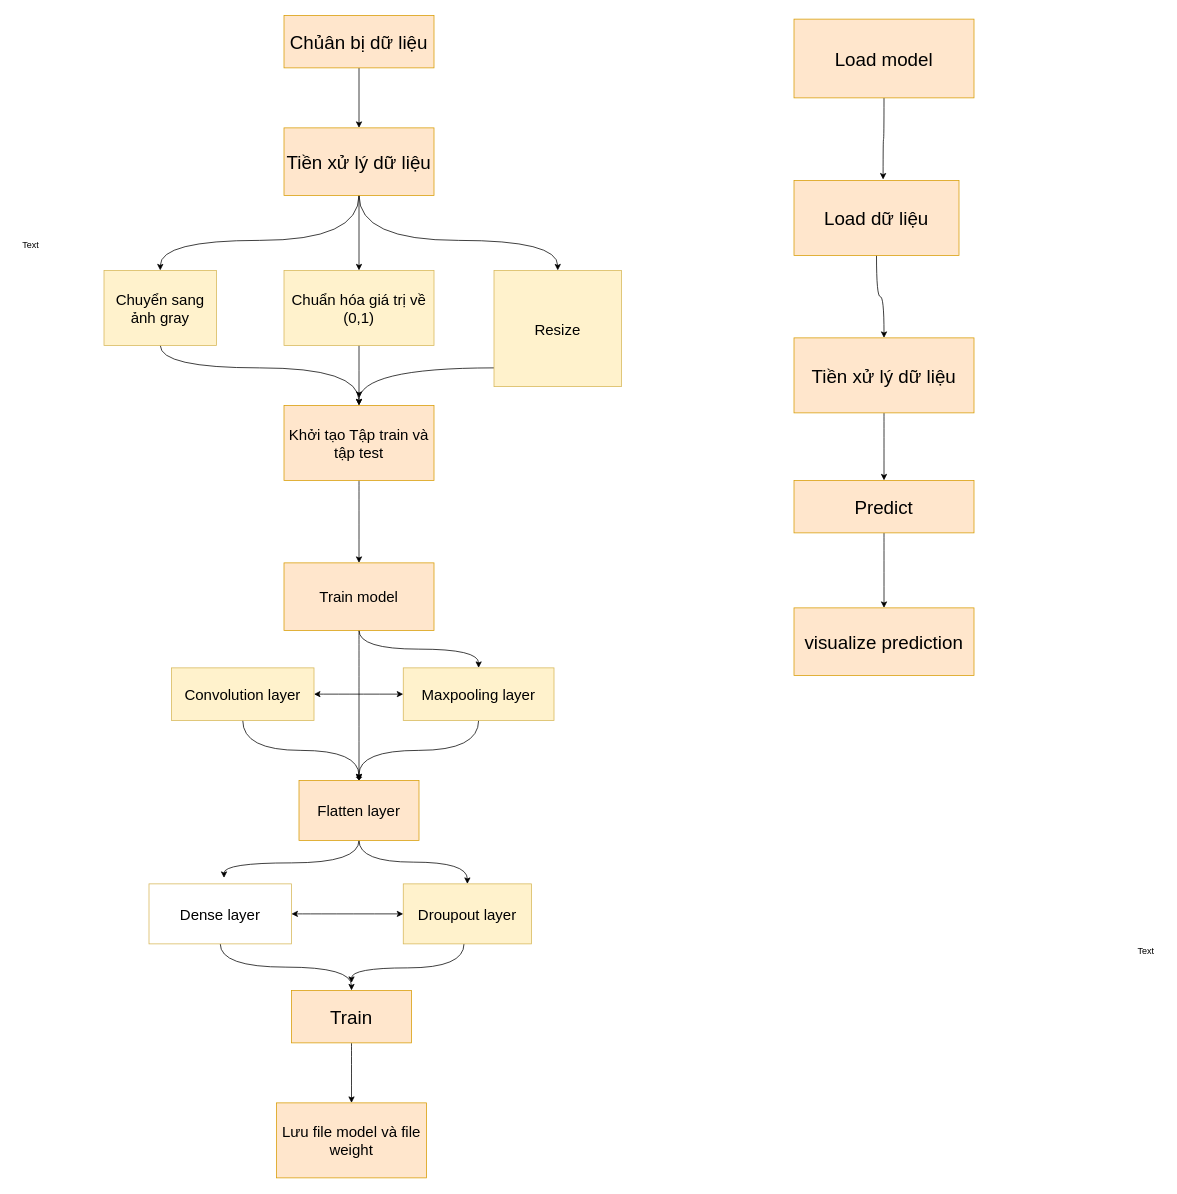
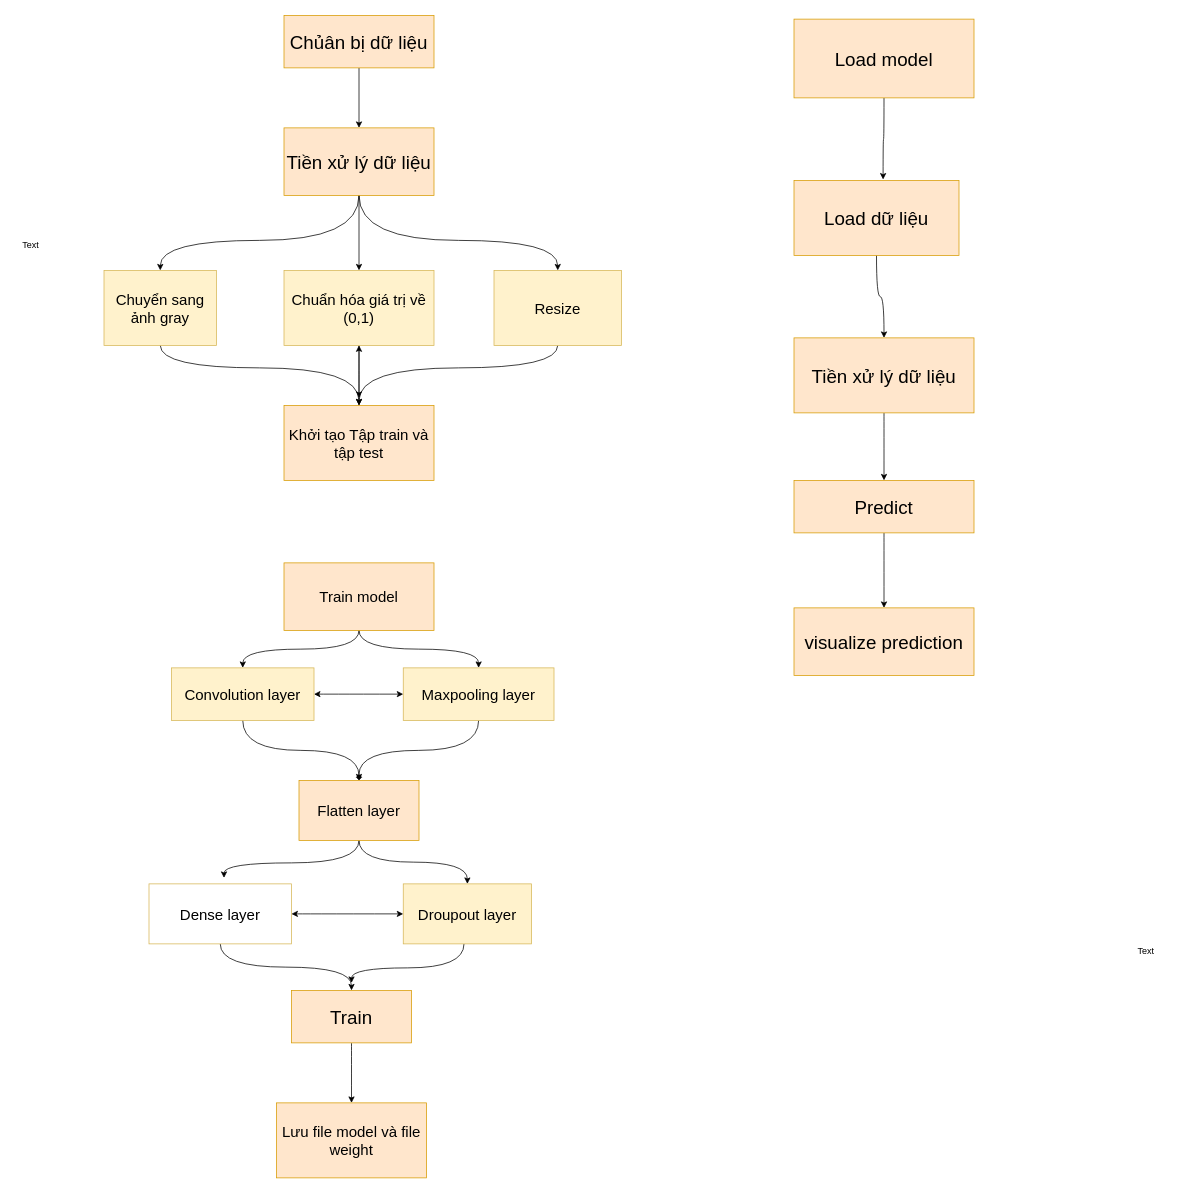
(558, 329) -> (558, 308)
(359, 556) -> (359, 405)
(359, 702) -> (270, 651)
